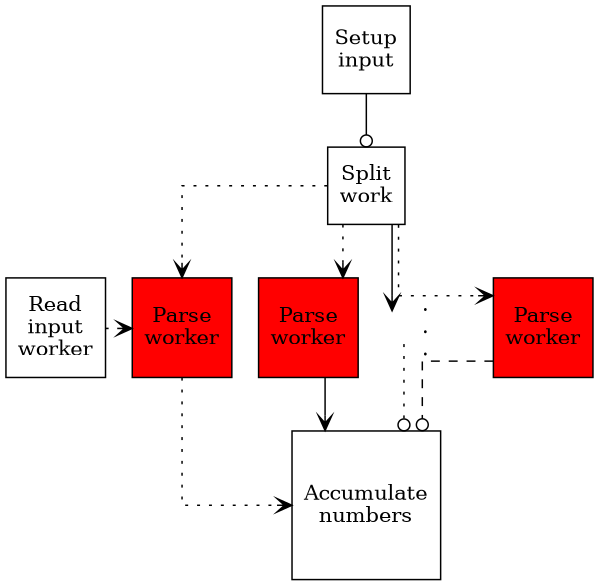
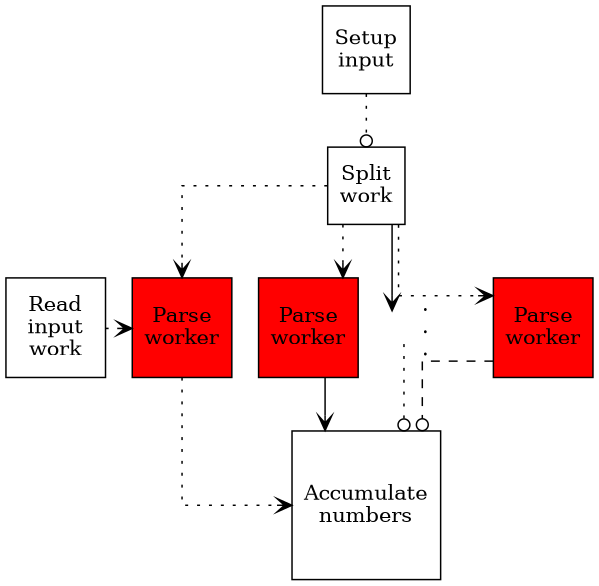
(366, 114) -> (366, 114)
(56, 349) -> (56, 349)
